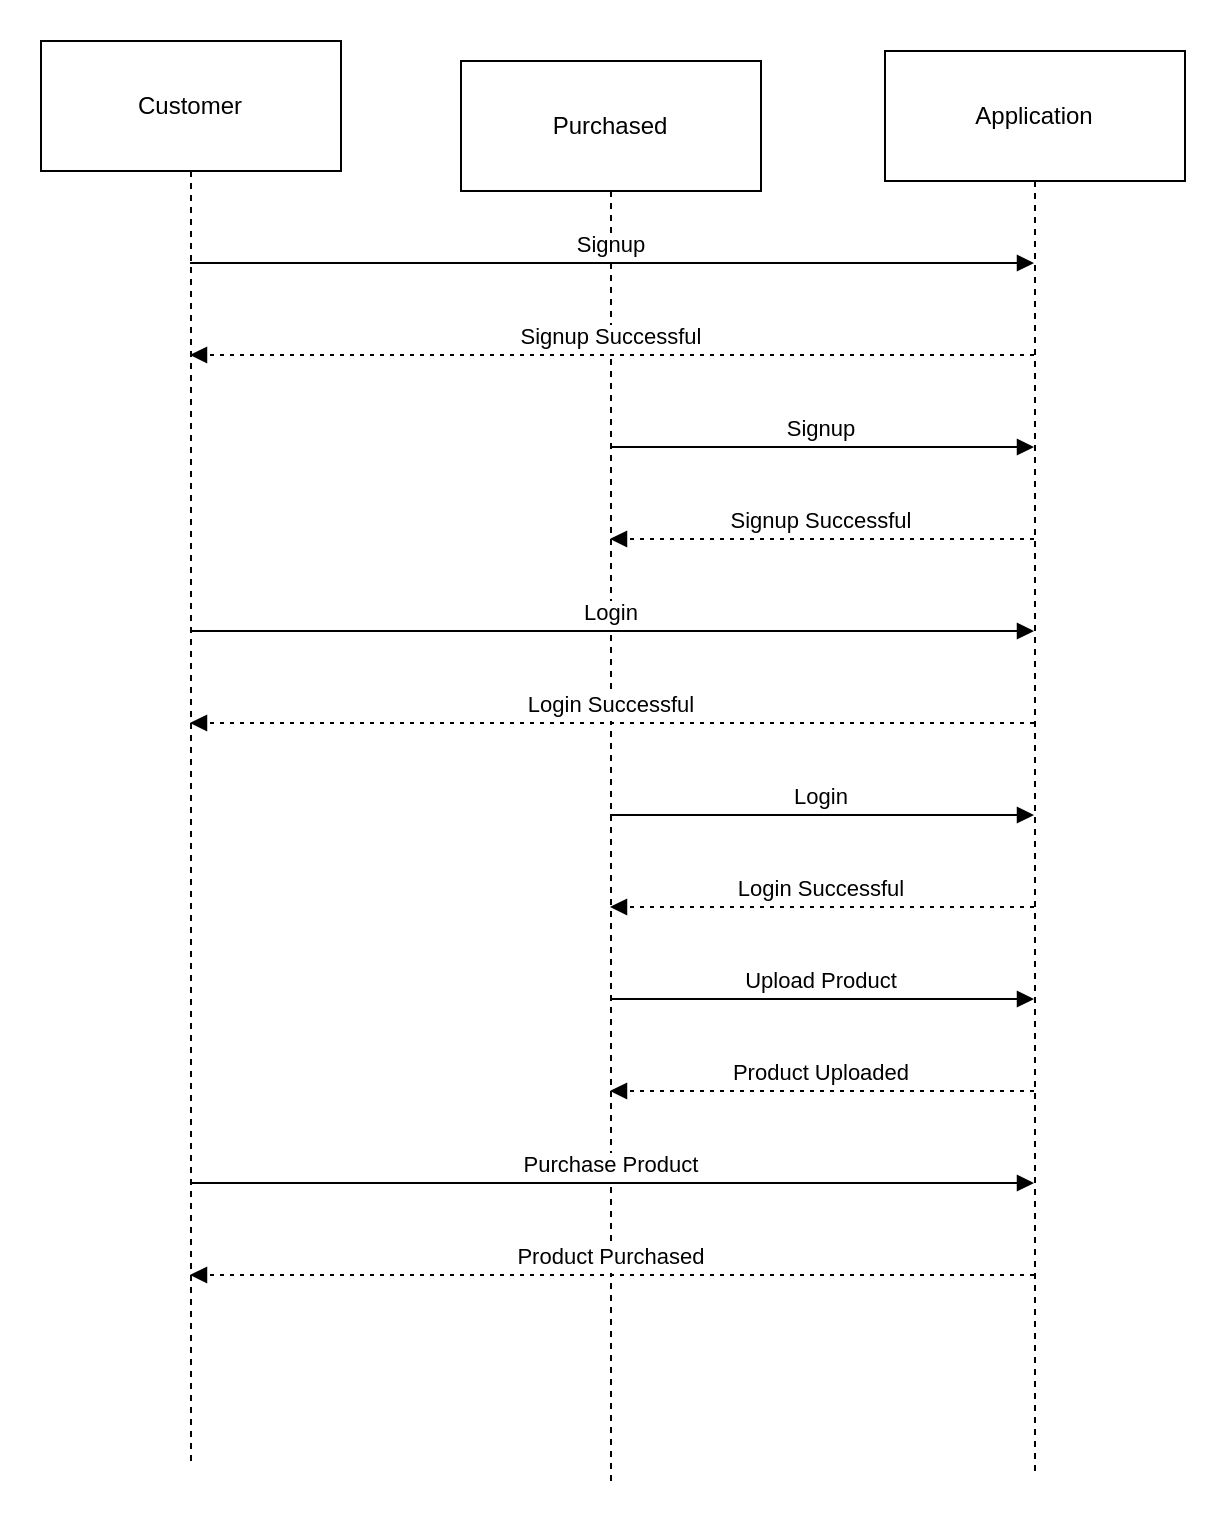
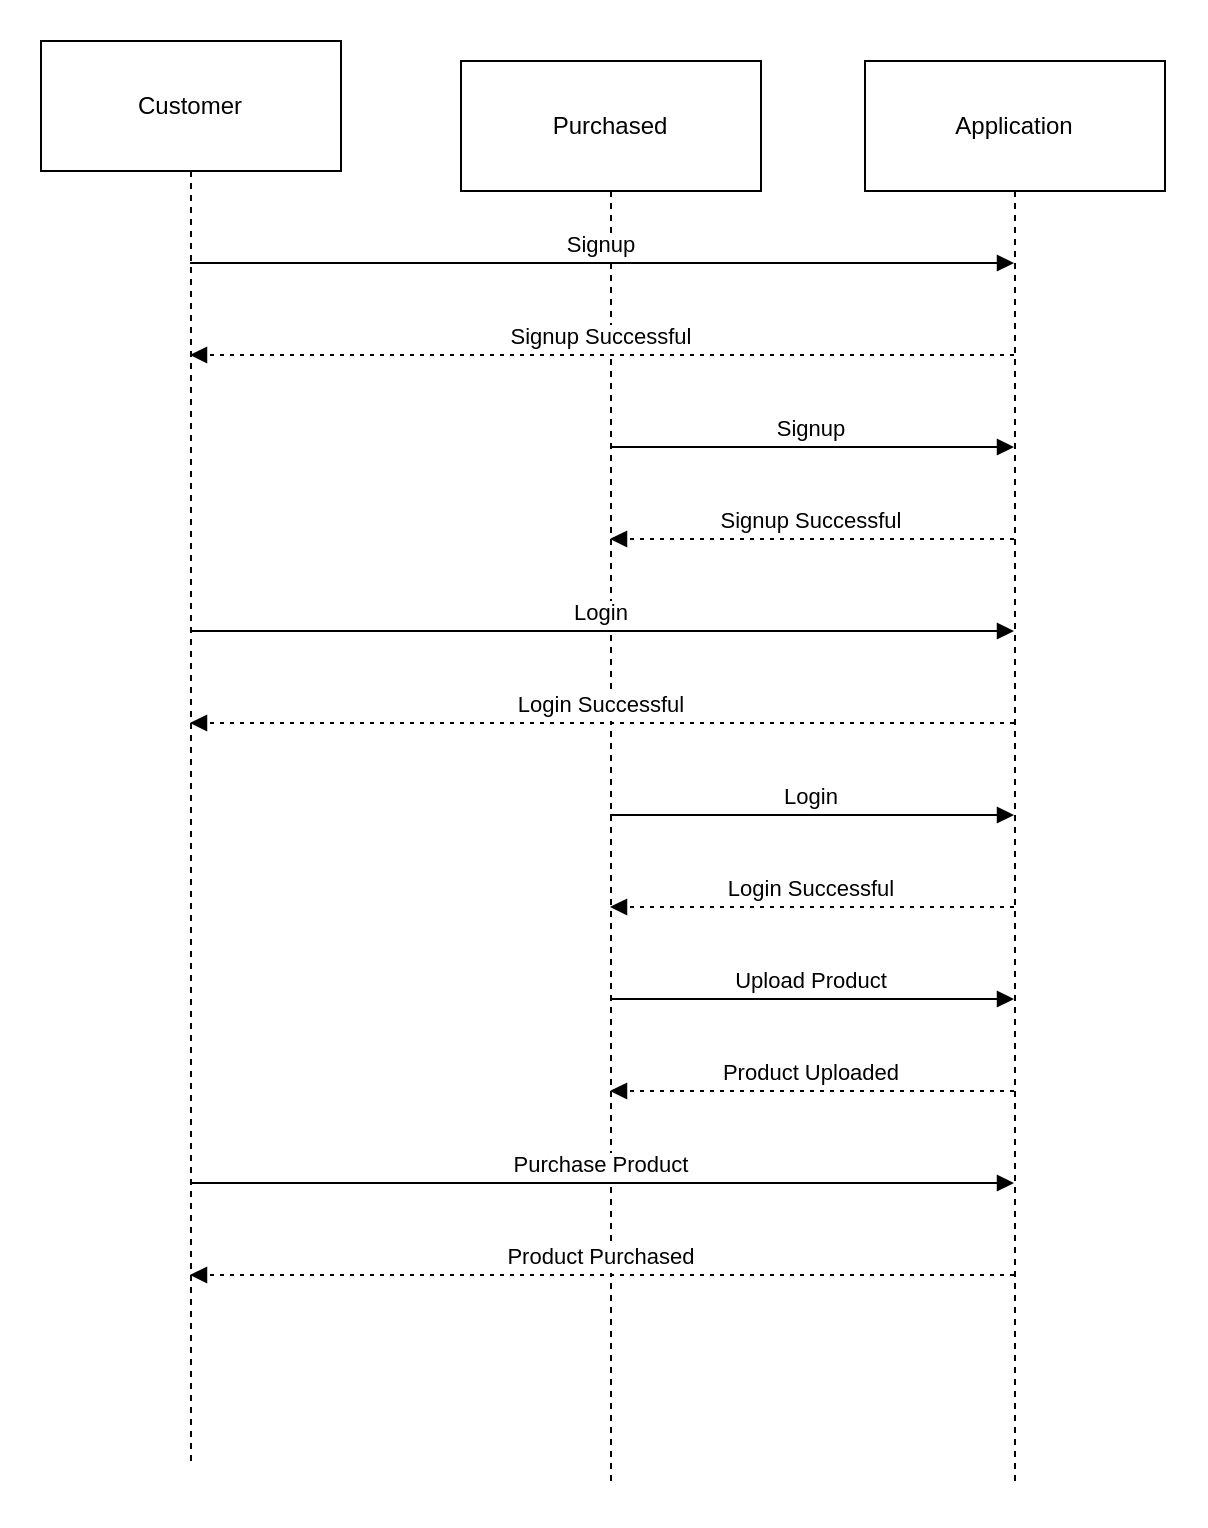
(1035, 763) -> (1015, 773)
